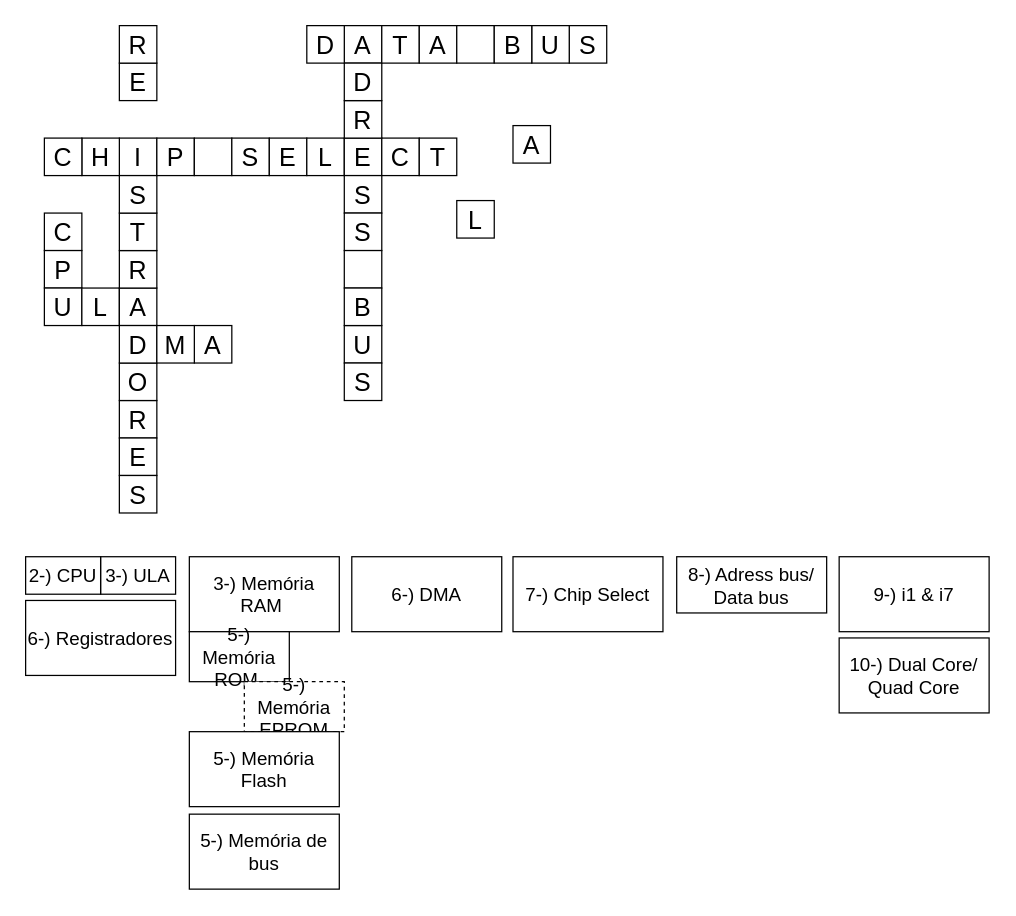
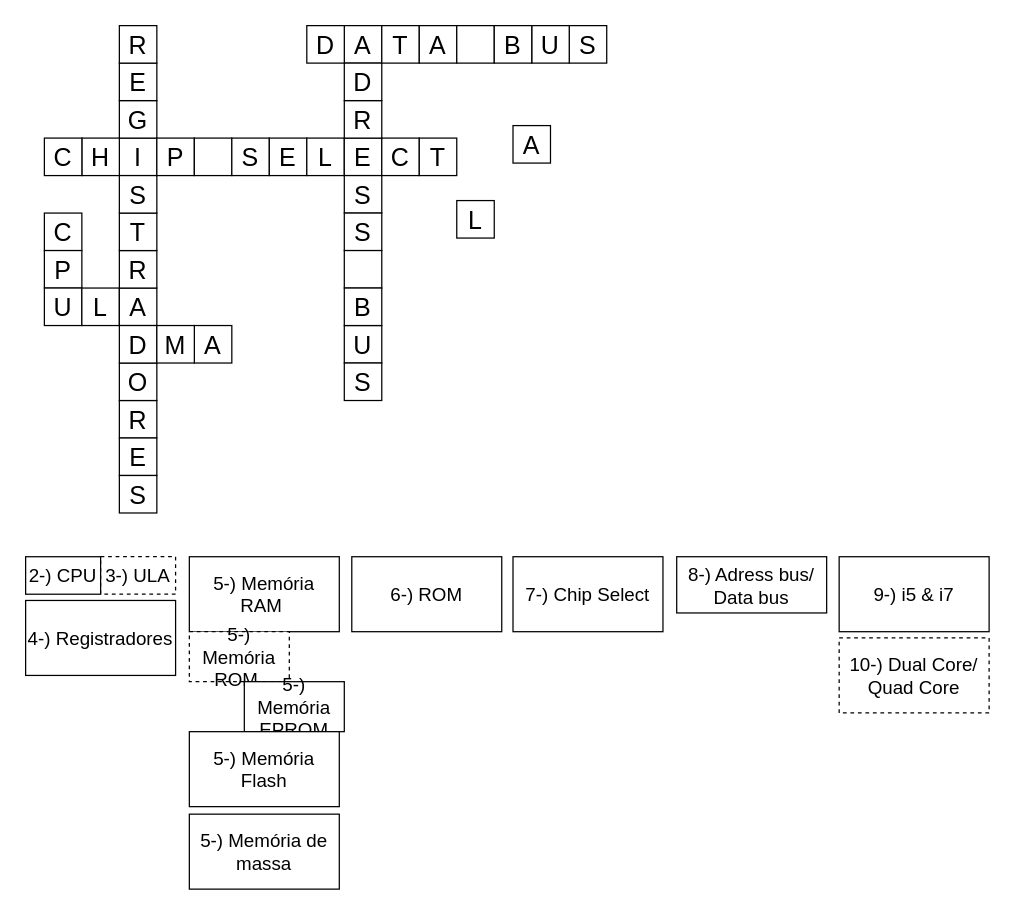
none -> (138, 119)
(138, 576) -> (138, 576)
(264, 594) -> (264, 594)
(427, 594) -> (427, 594)
(914, 594) -> (914, 594)
(101, 638) -> (101, 638)
(239, 657) -> (239, 657)
(914, 676) -> (914, 676)
(294, 707) -> (294, 707)
(264, 852) -> (264, 852)
